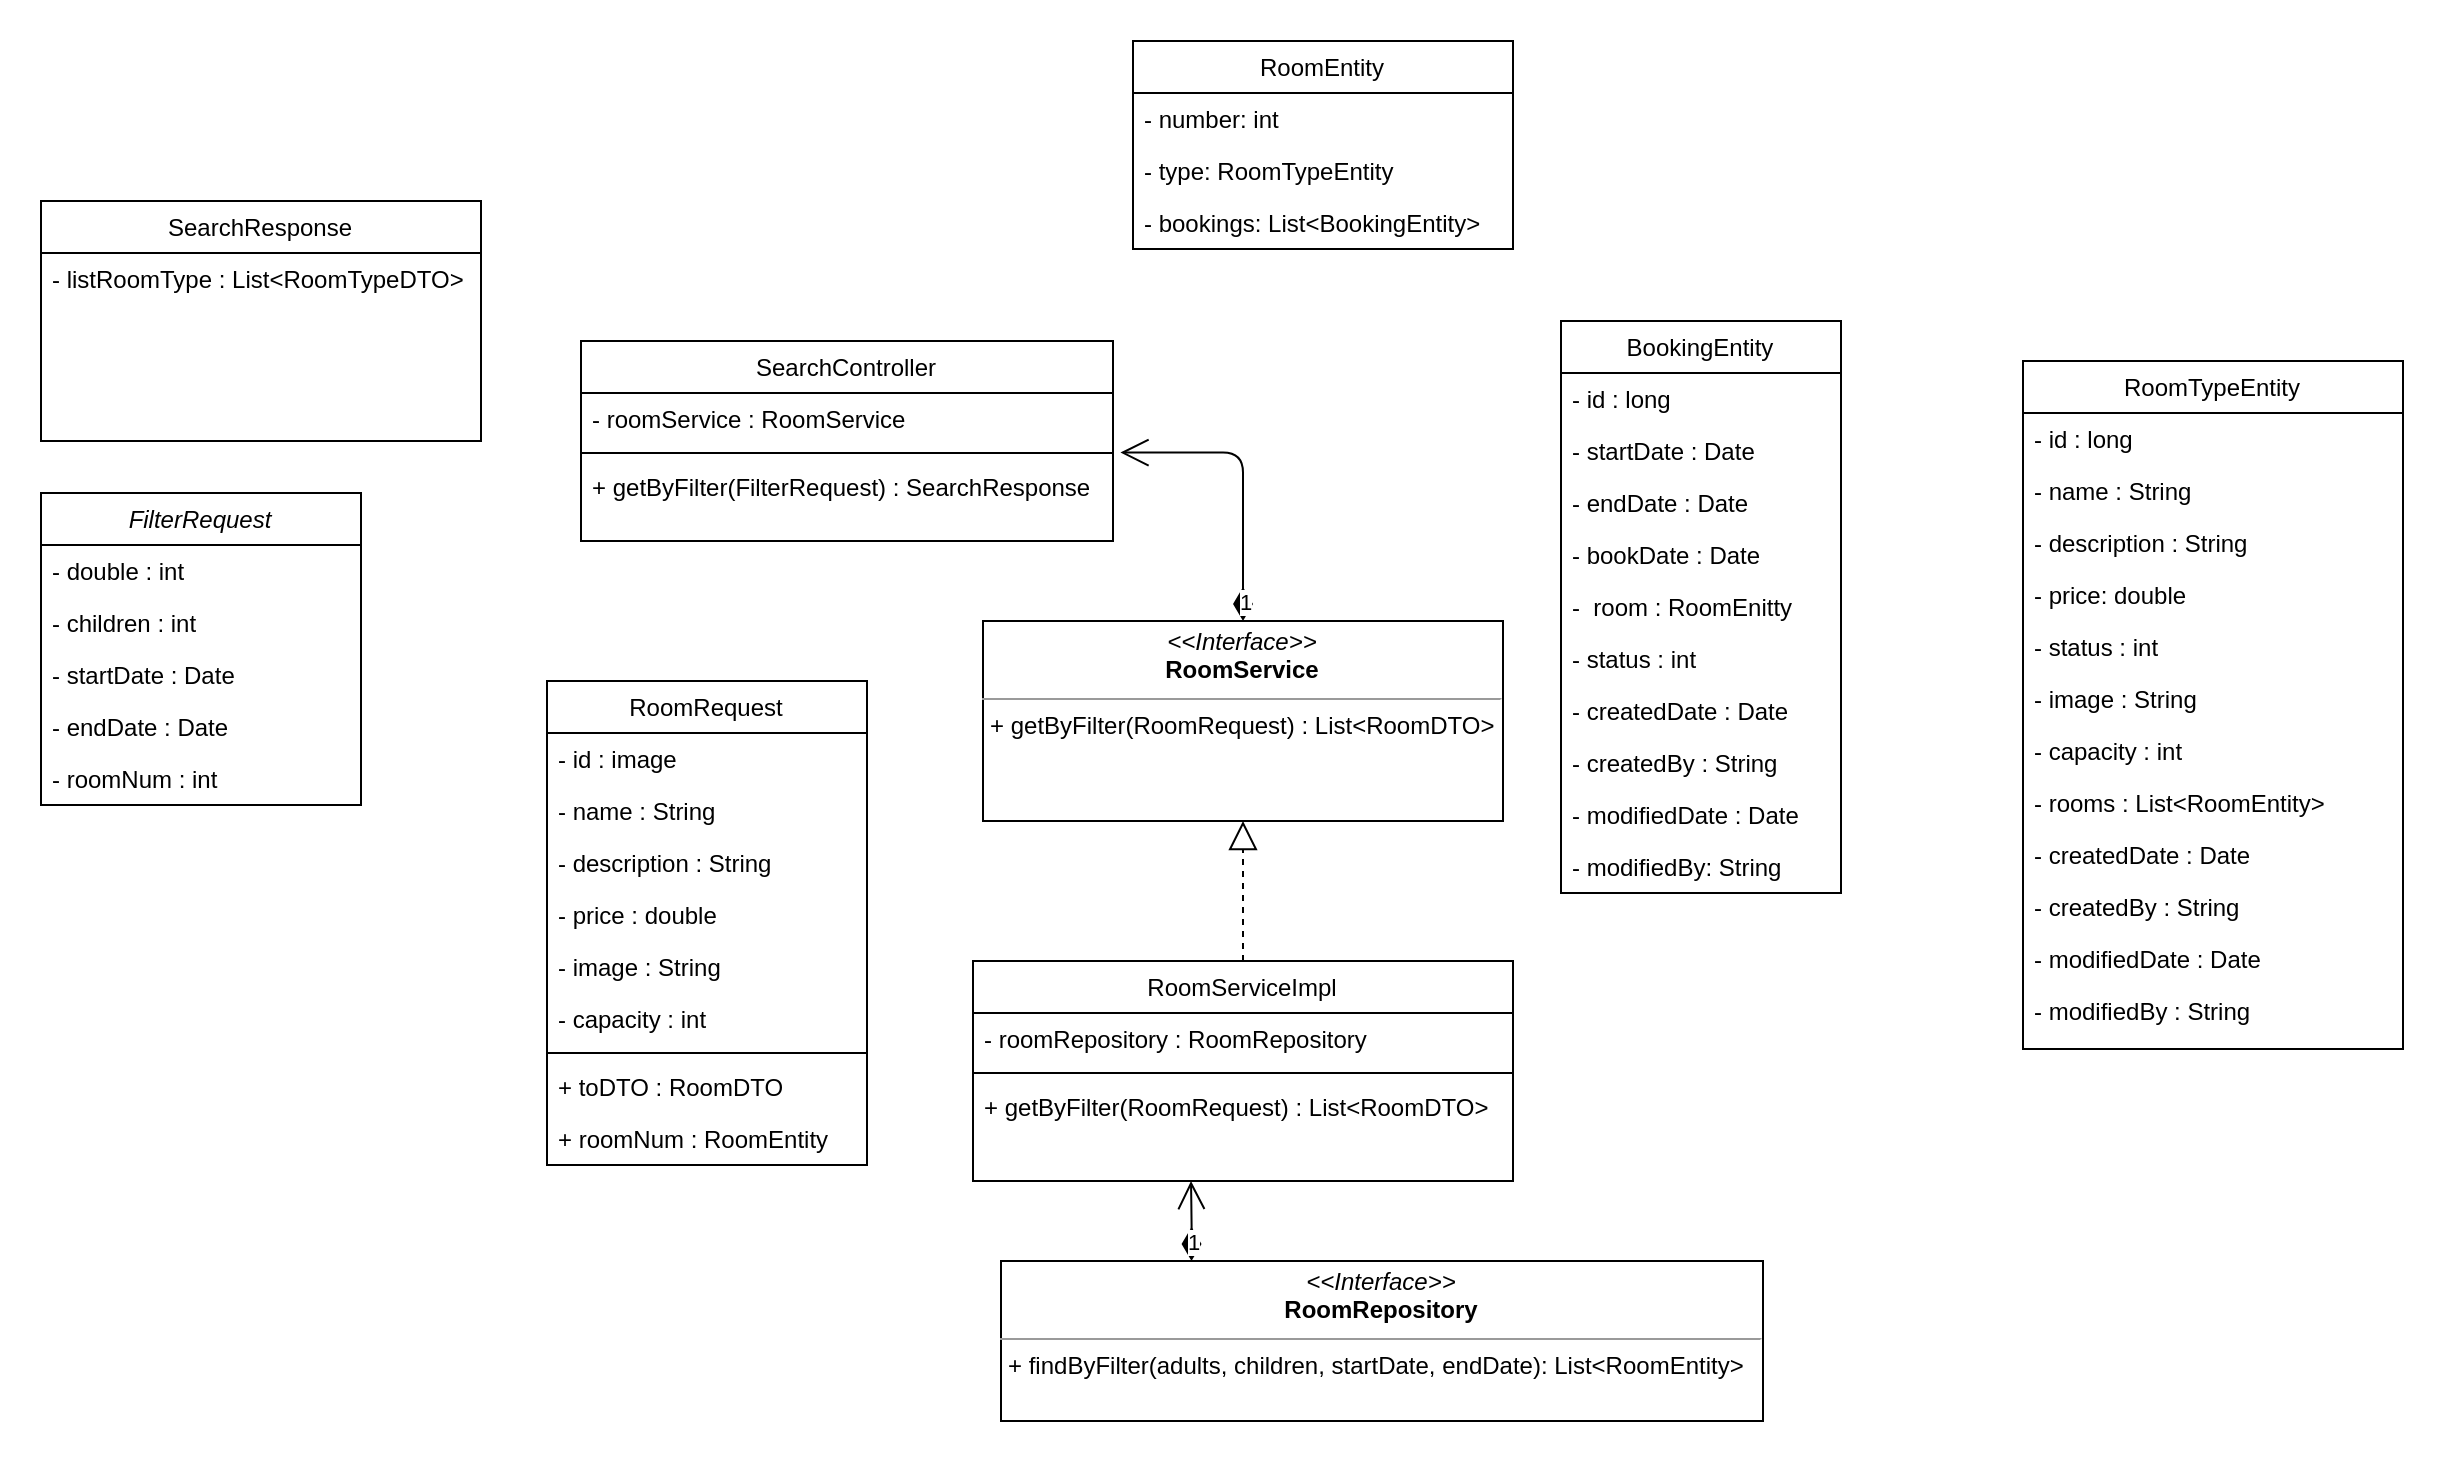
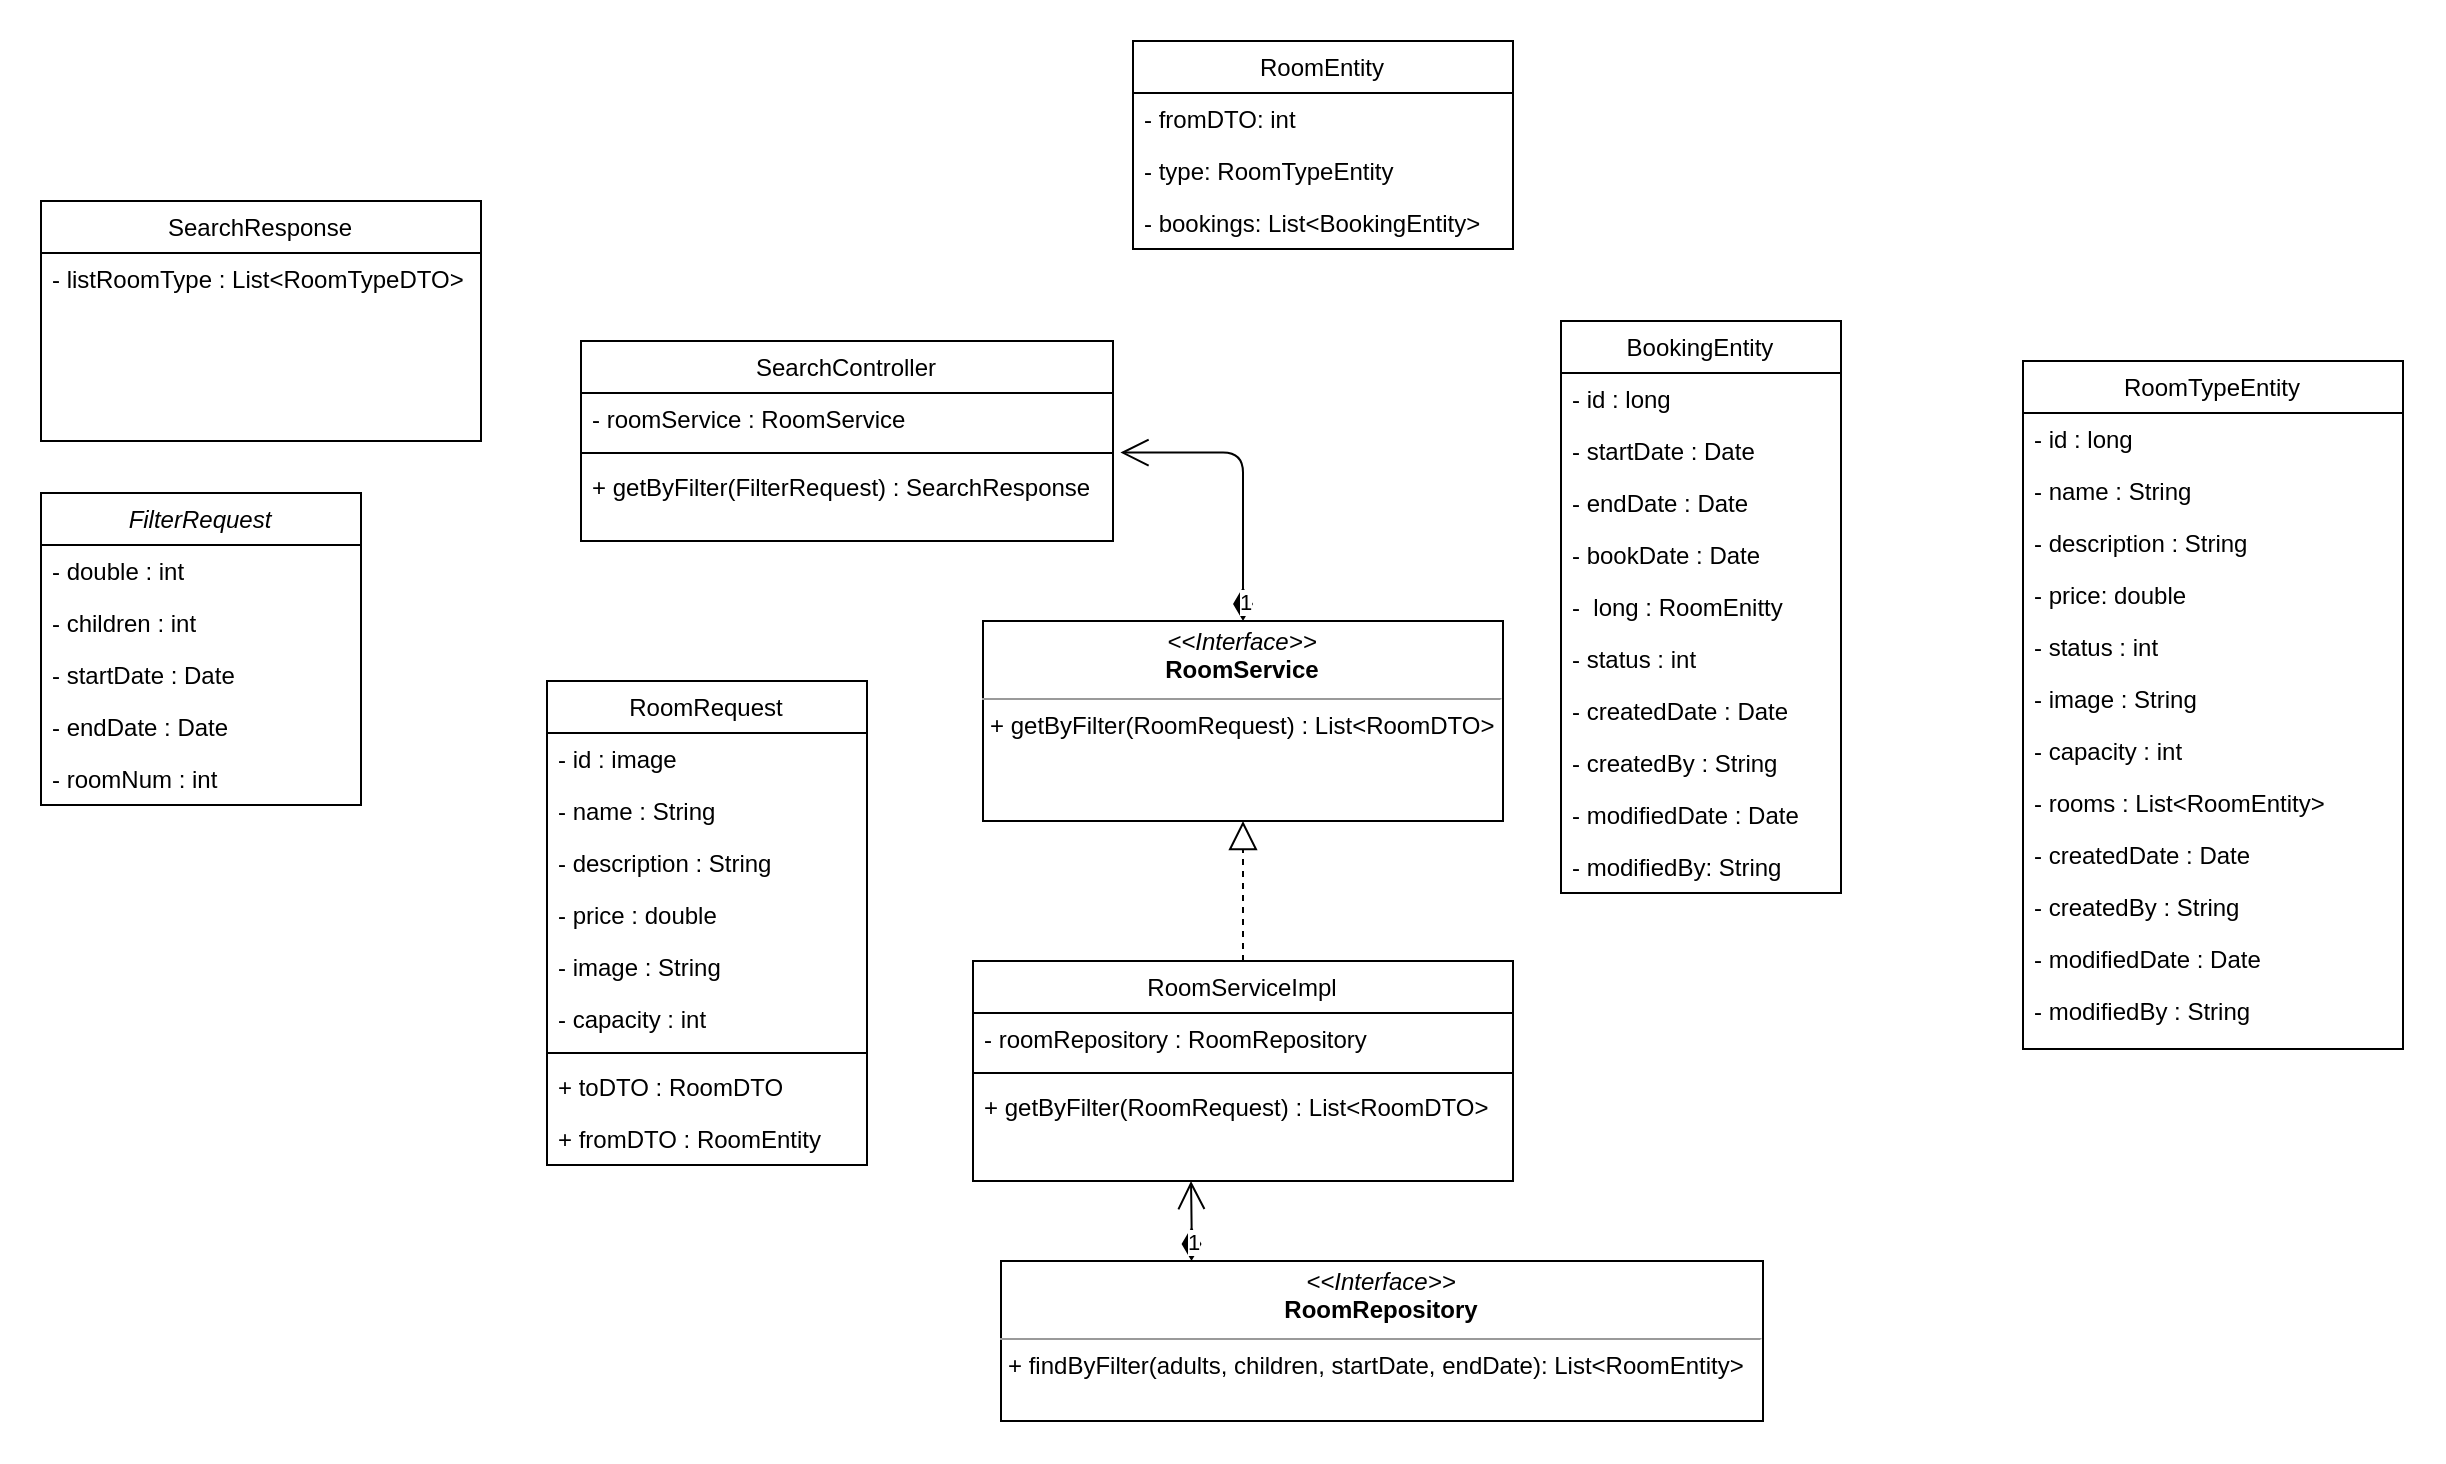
(1219, 120) -> (1226, 120)
(1691, 608) -> (1688, 608)
(690, 1140) -> (690, 1140)
